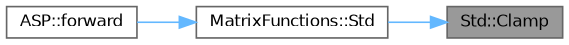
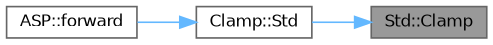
(292, 22) -> (254, 22)
